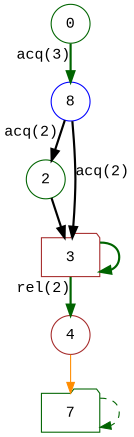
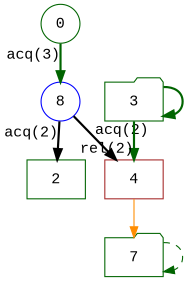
(75, 174) -> (91, 134)
(46, 179) -> (56, 179)
(56, 213) -> none
(71, 257) -> (134, 102)
(71, 335) -> (134, 179)
